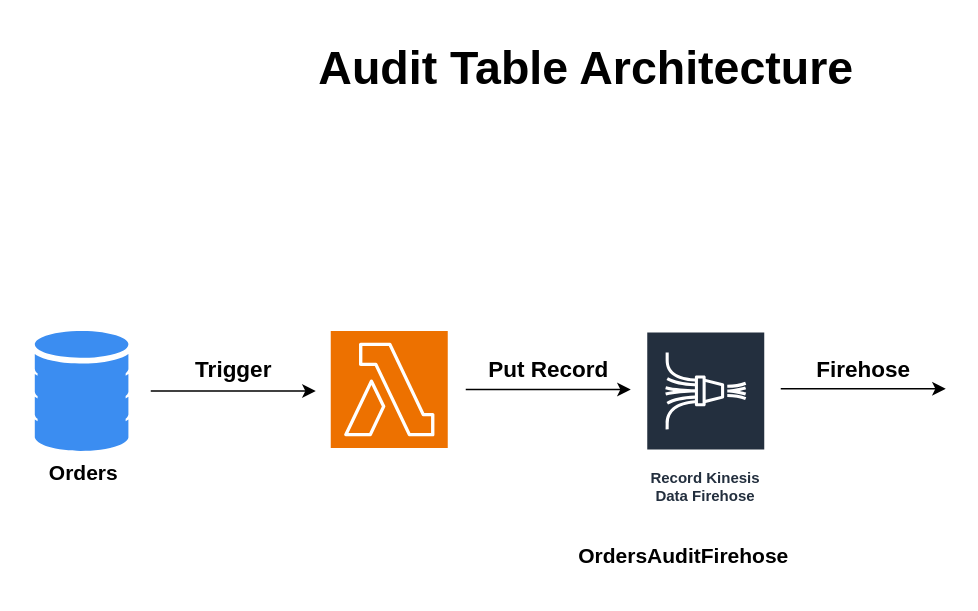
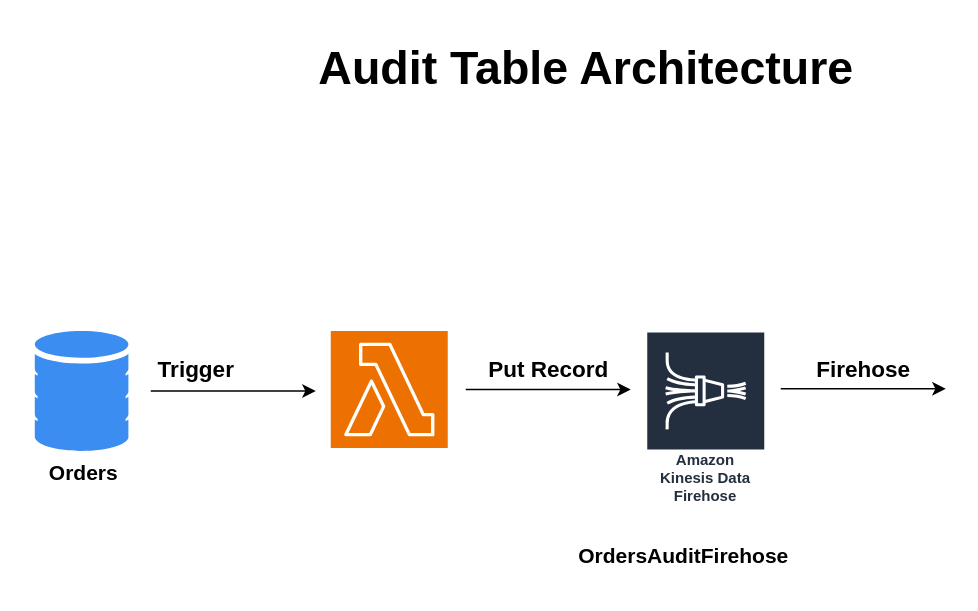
(233, 368) -> (196, 368)
(706, 487) -> (706, 487)
